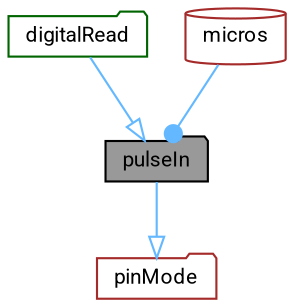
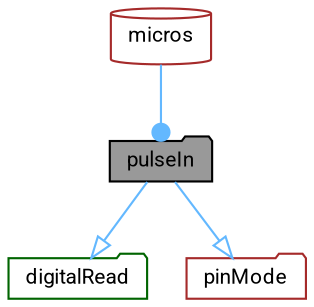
(112, 90) -> (126, 211)
